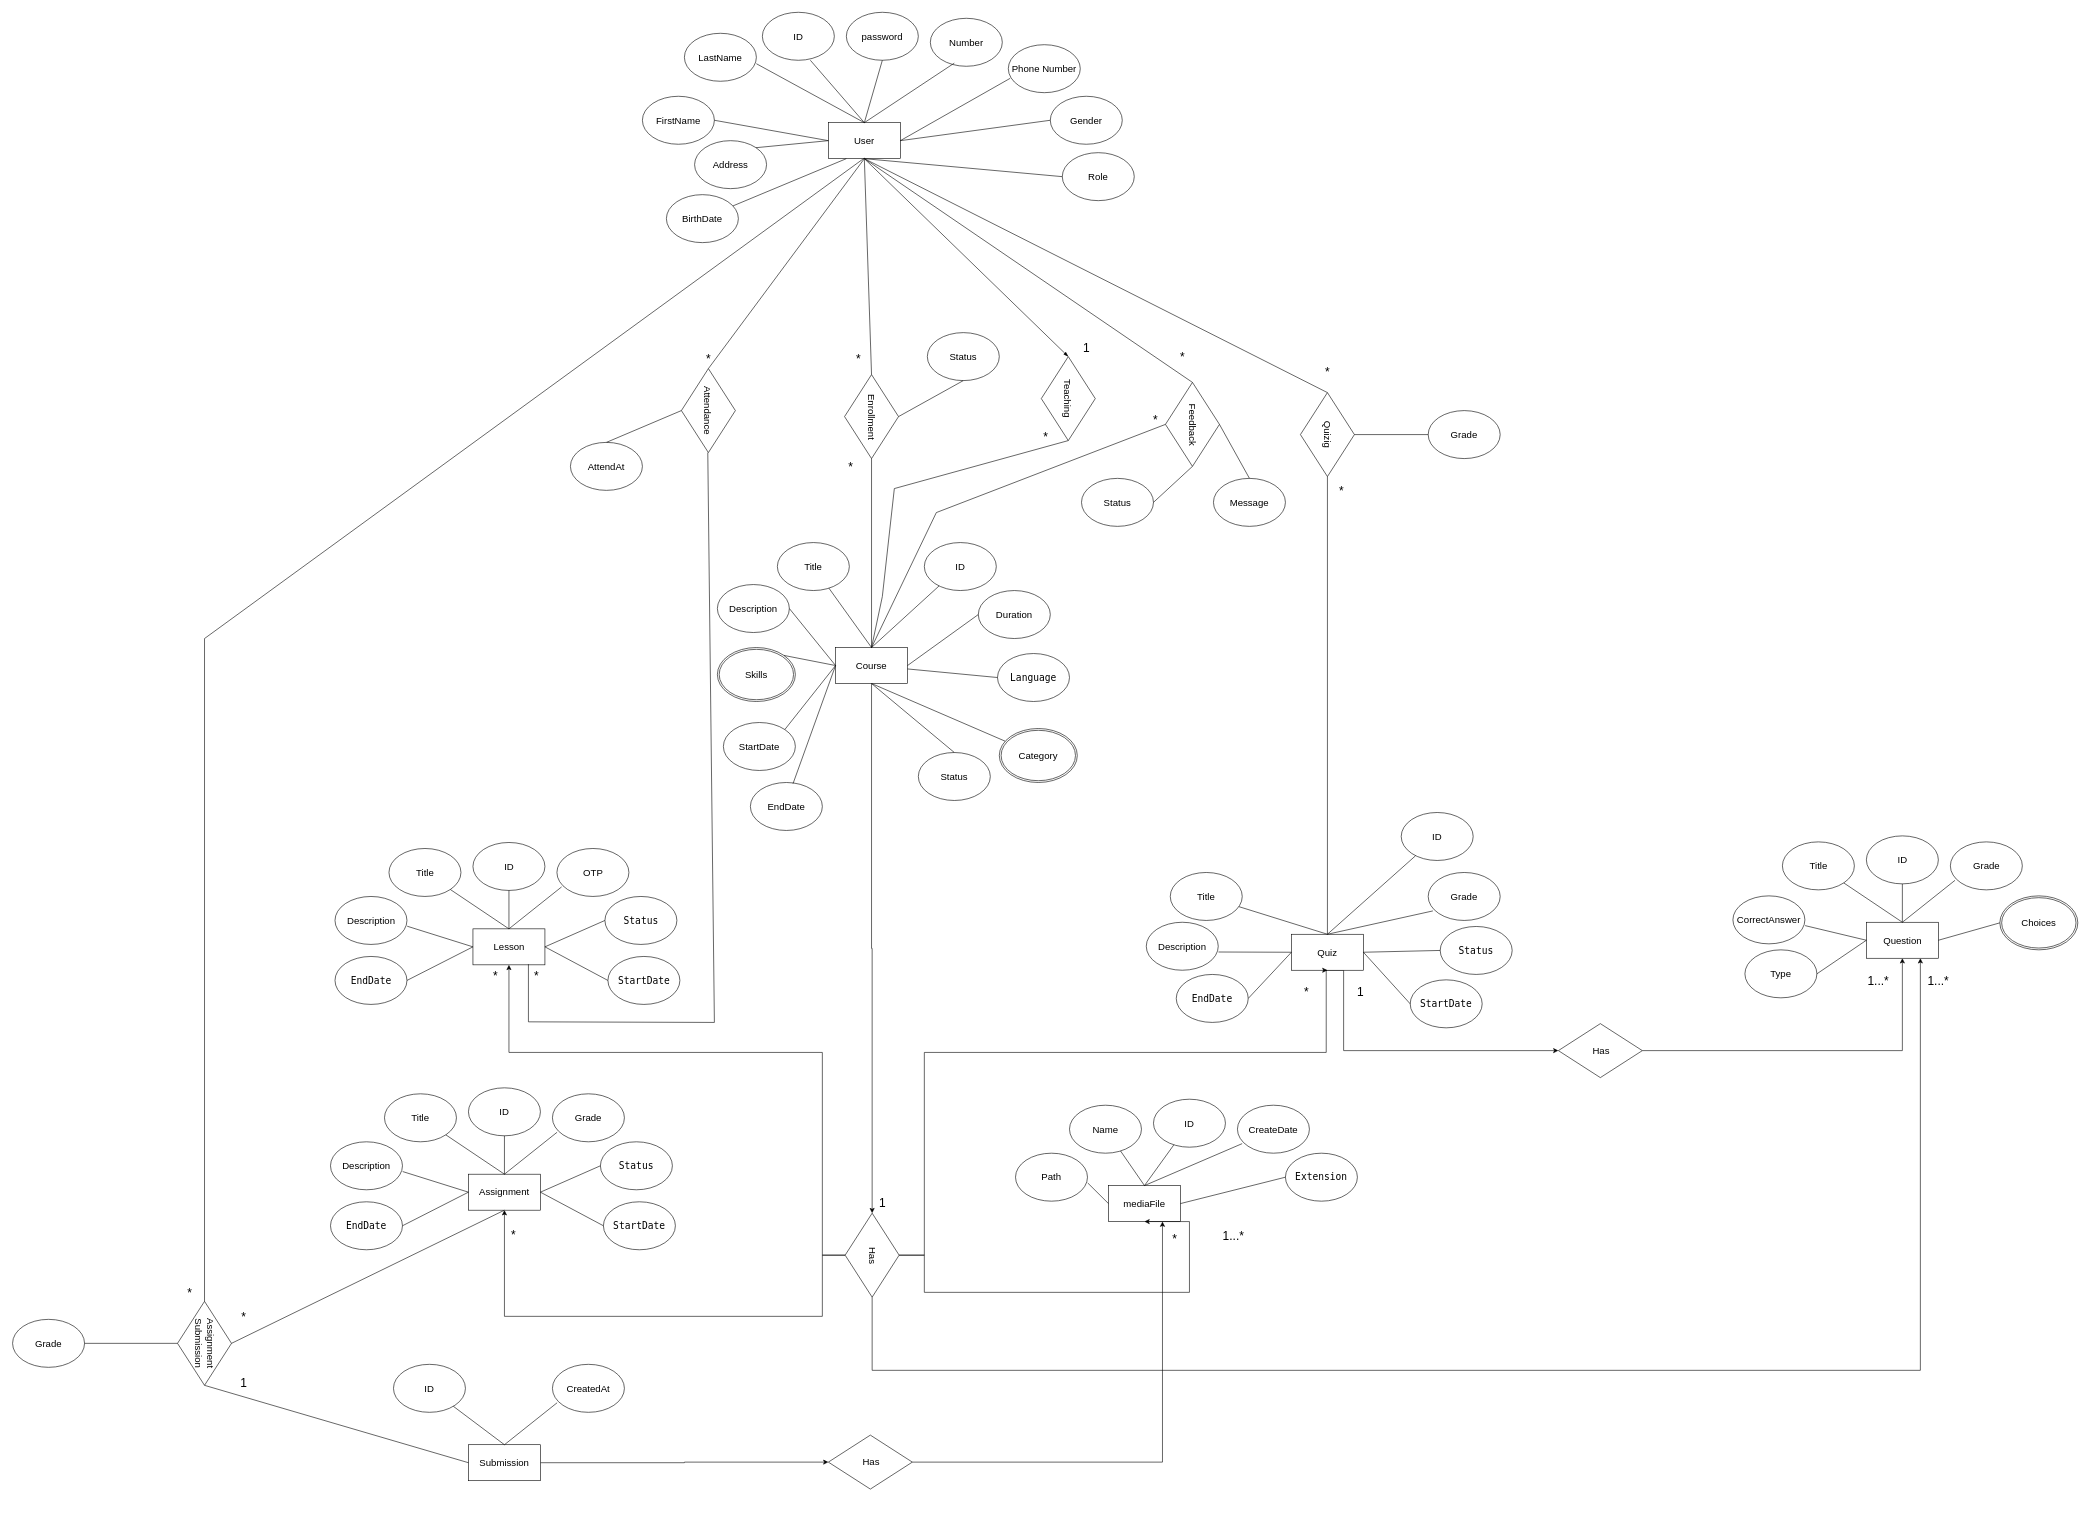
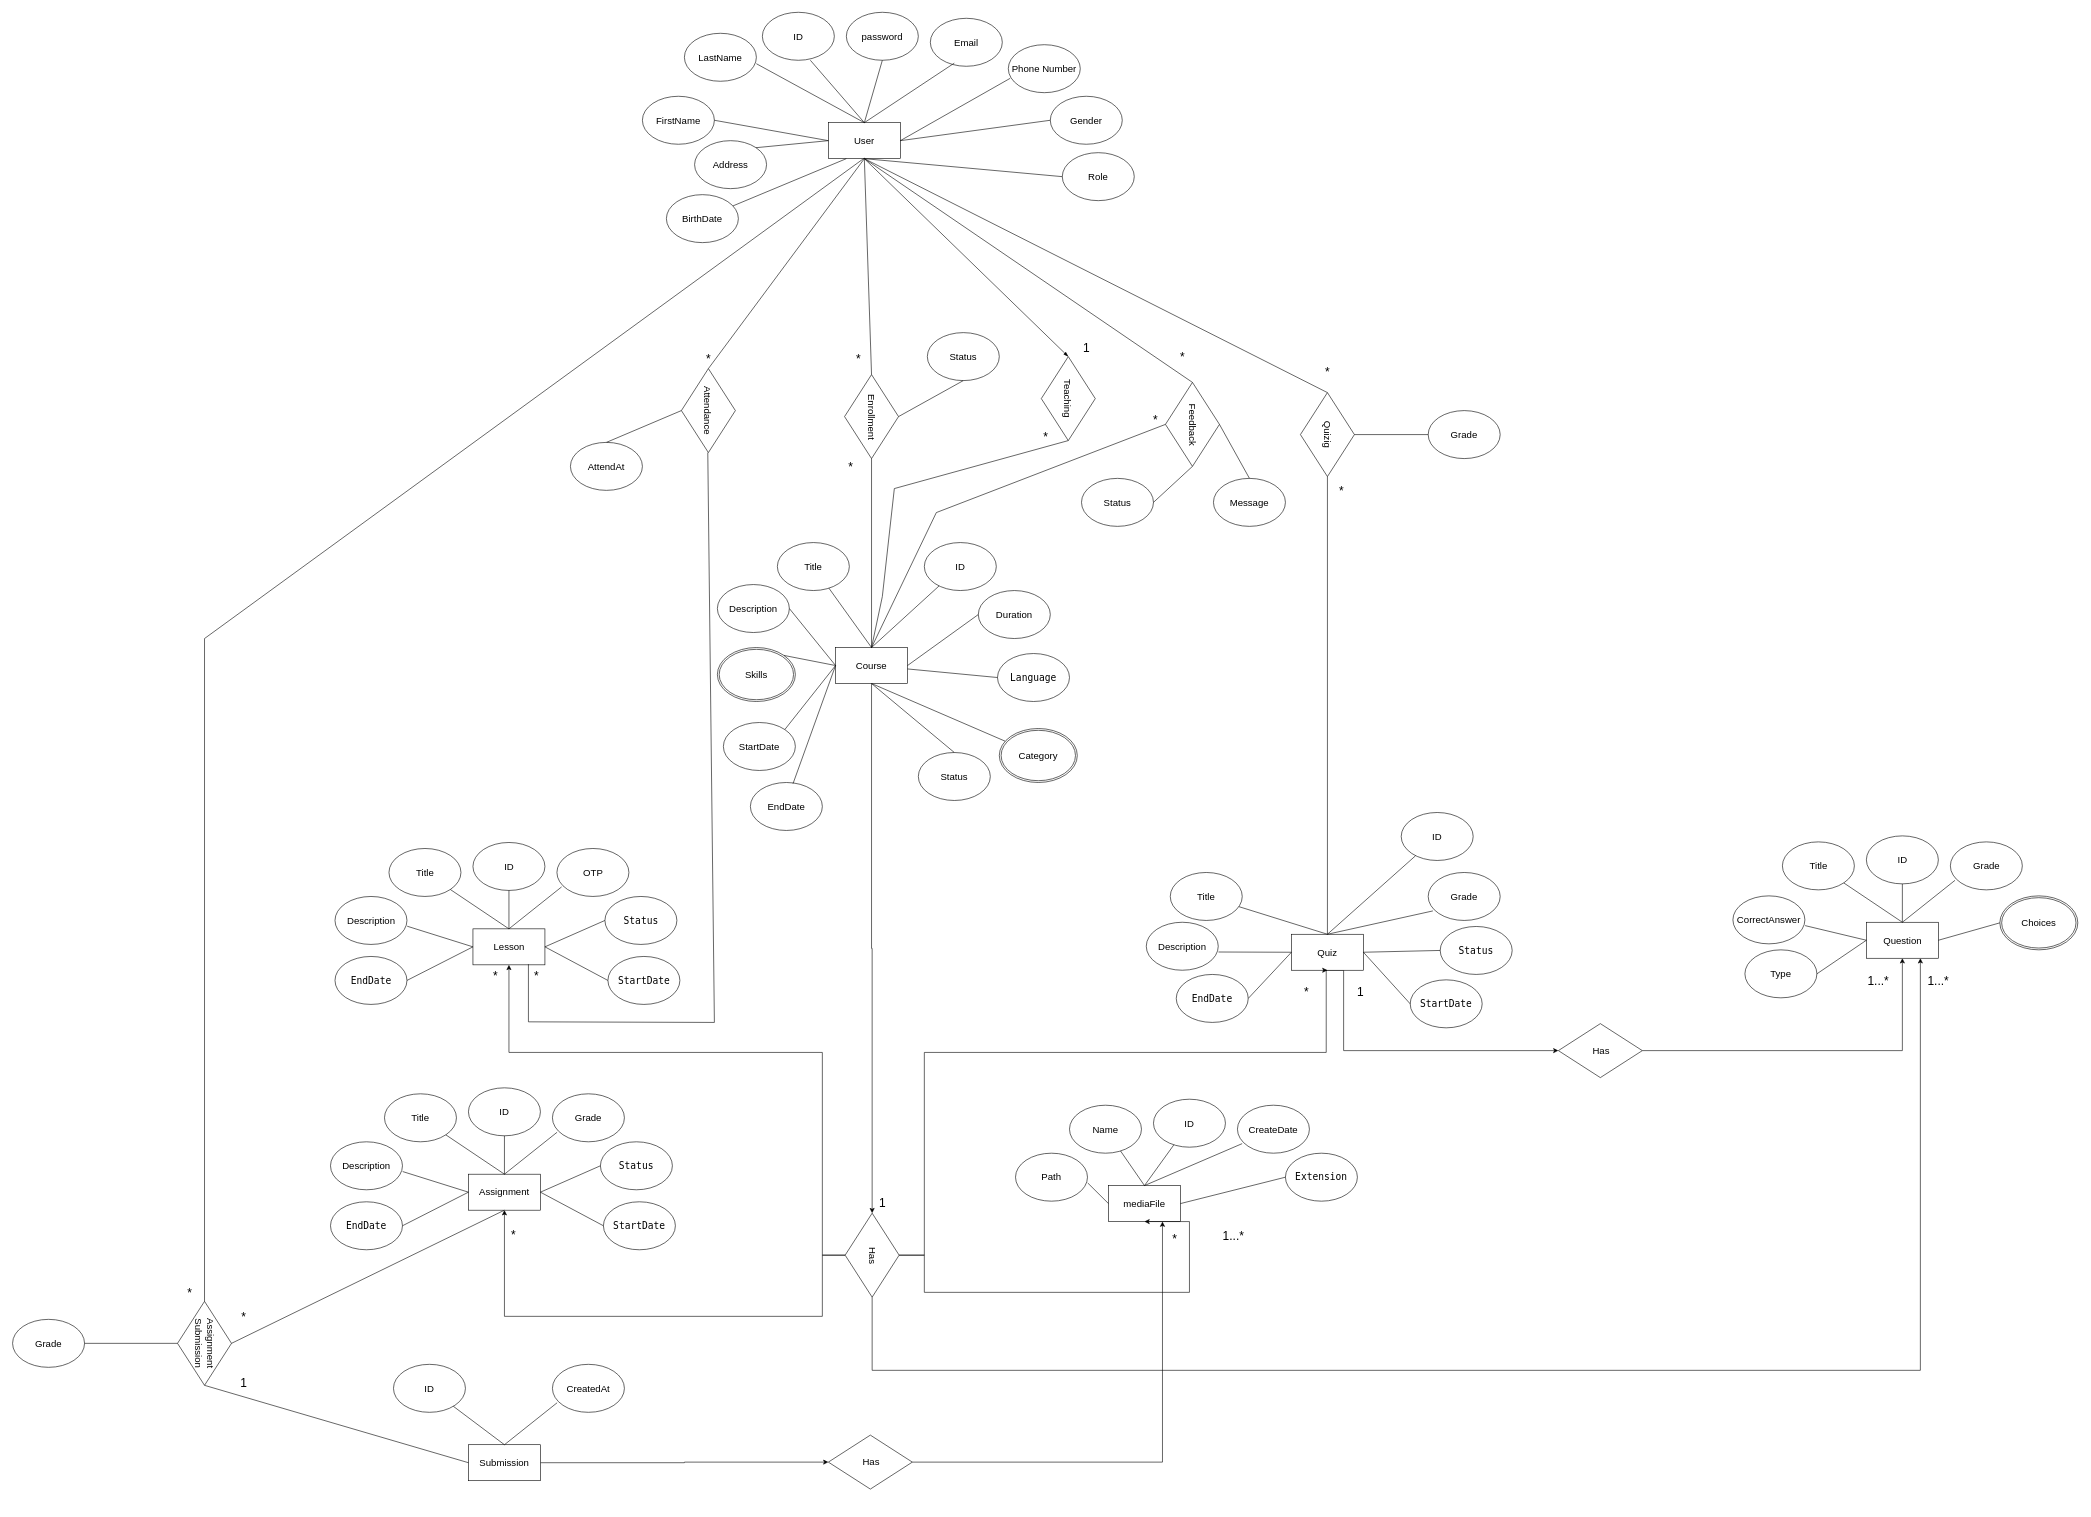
(966, 42) -> (966, 42)
